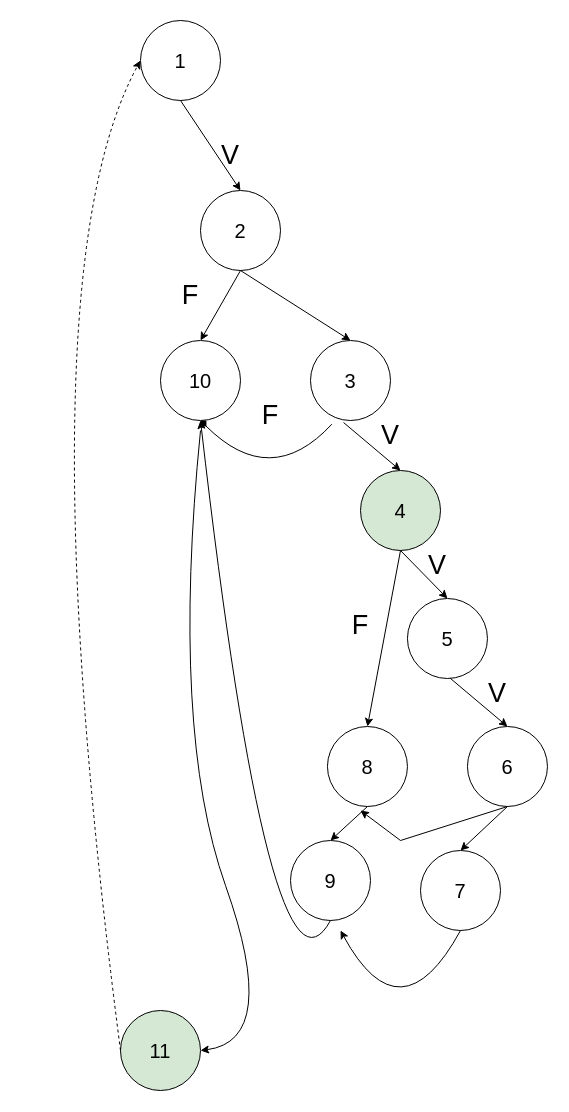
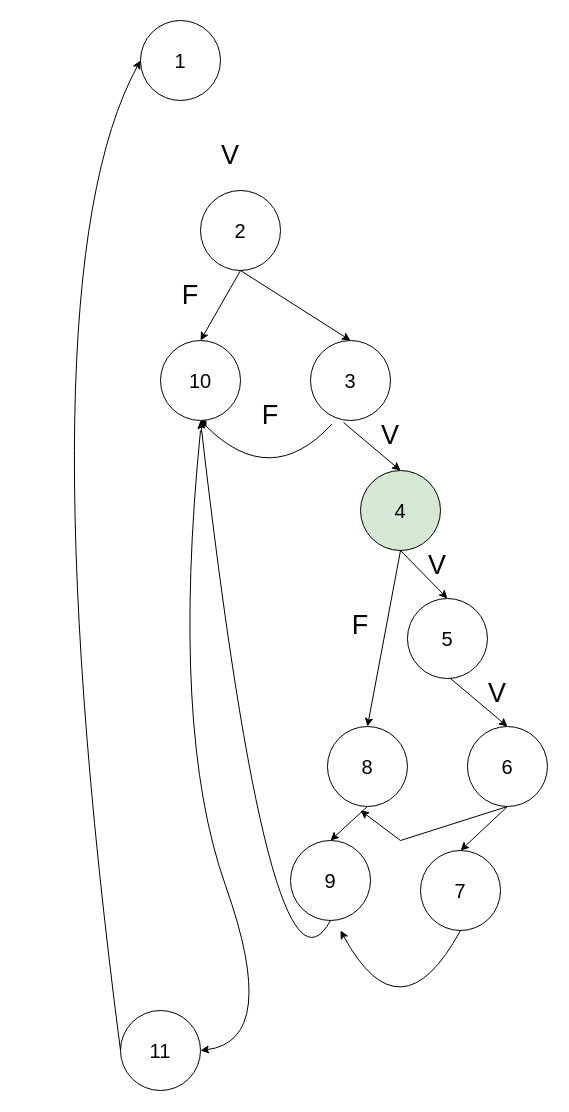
(208, 142) -> none
(77, 555) -> (77, 555)
(161, 1051) -> (161, 1051)
